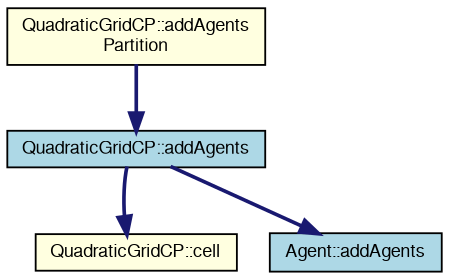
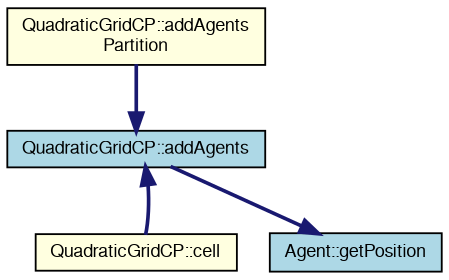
(124, 191) -> (148, 210)
(356, 252) -> (356, 252)
